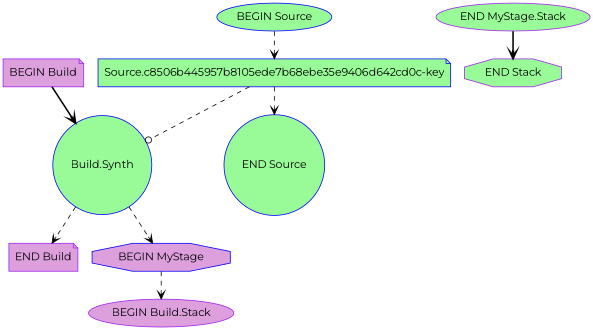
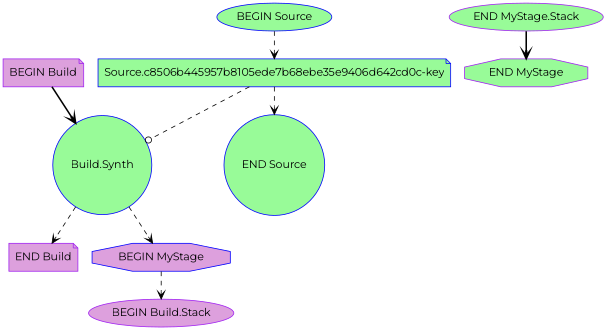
(513, 73) -> (526, 73)
